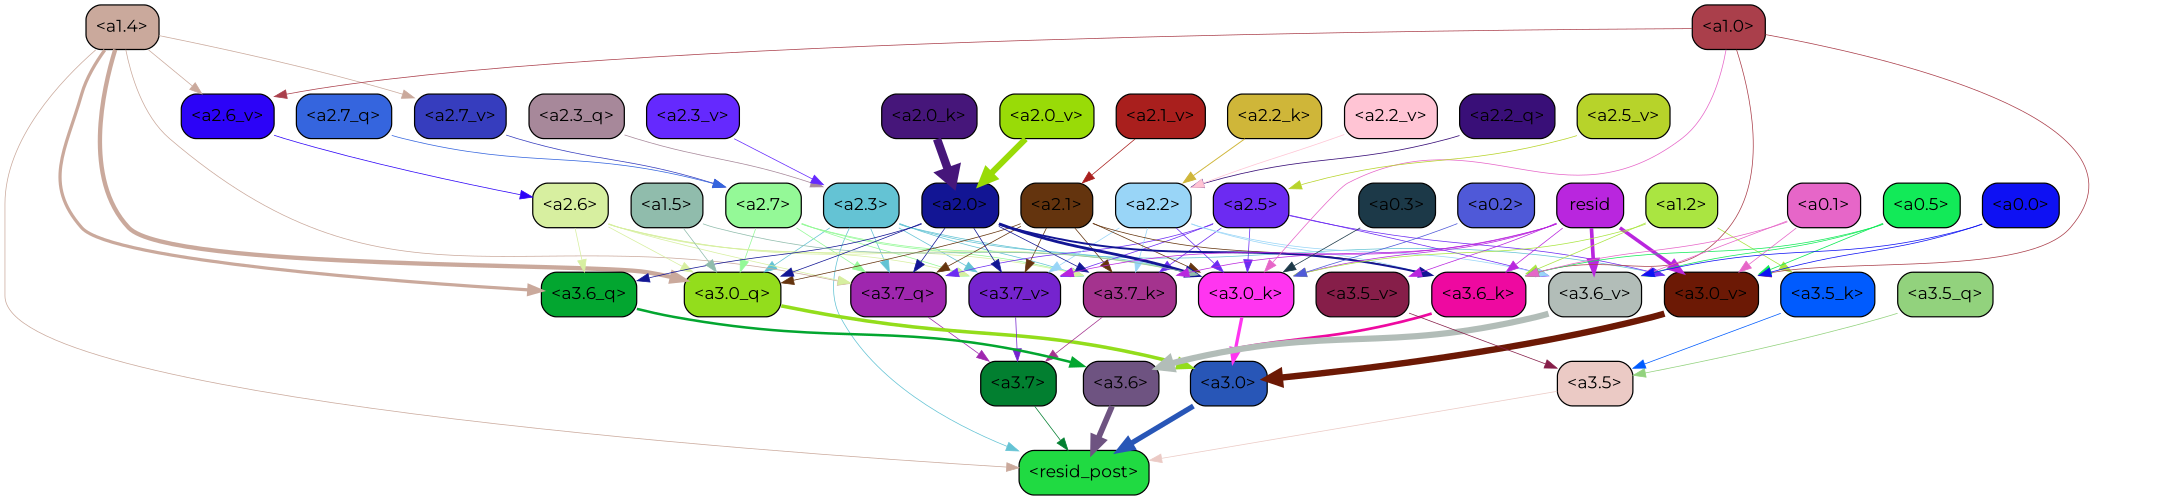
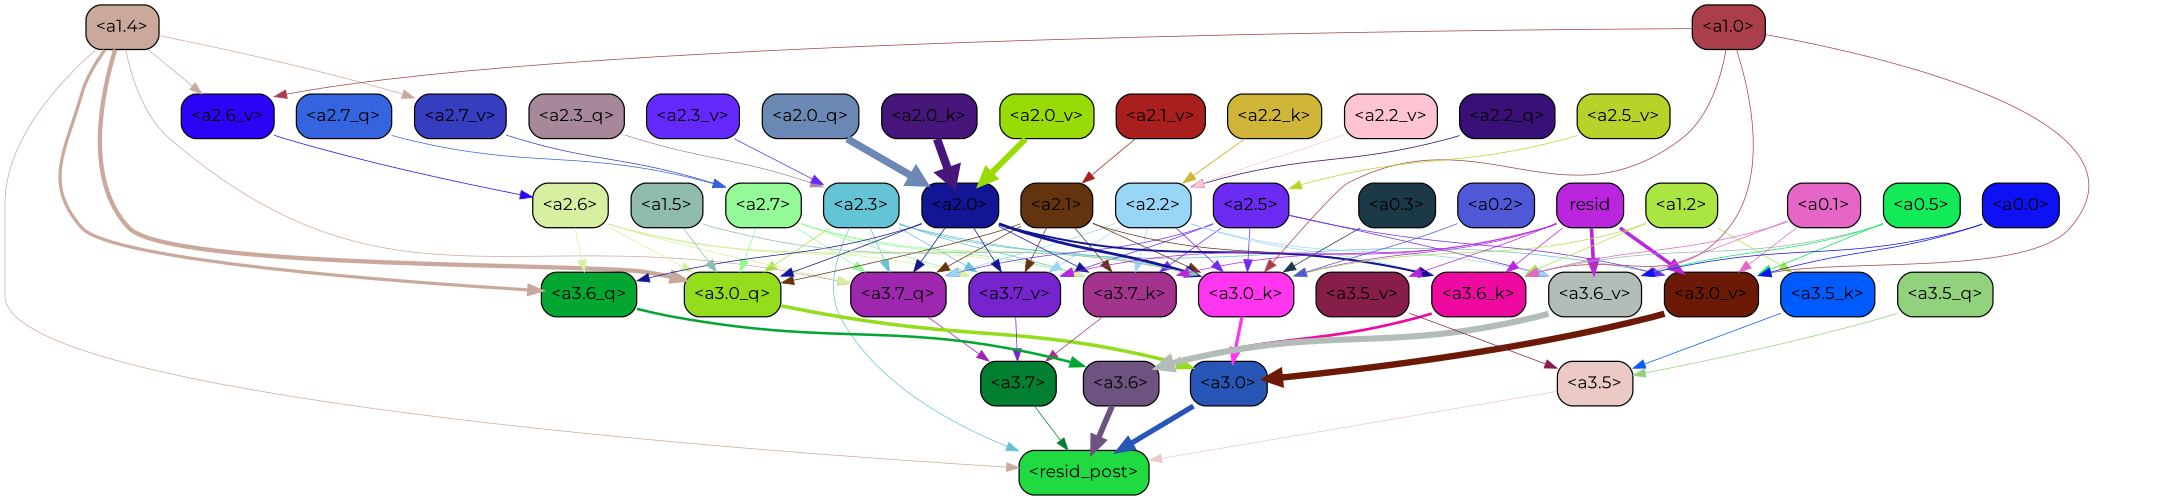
none -> (811, 116)
(1513, 168) -> (1513, 168)
(802, 246) -> (802, 246)
none -> (1037, 249)
(1711, 251) -> (1711, 251)
